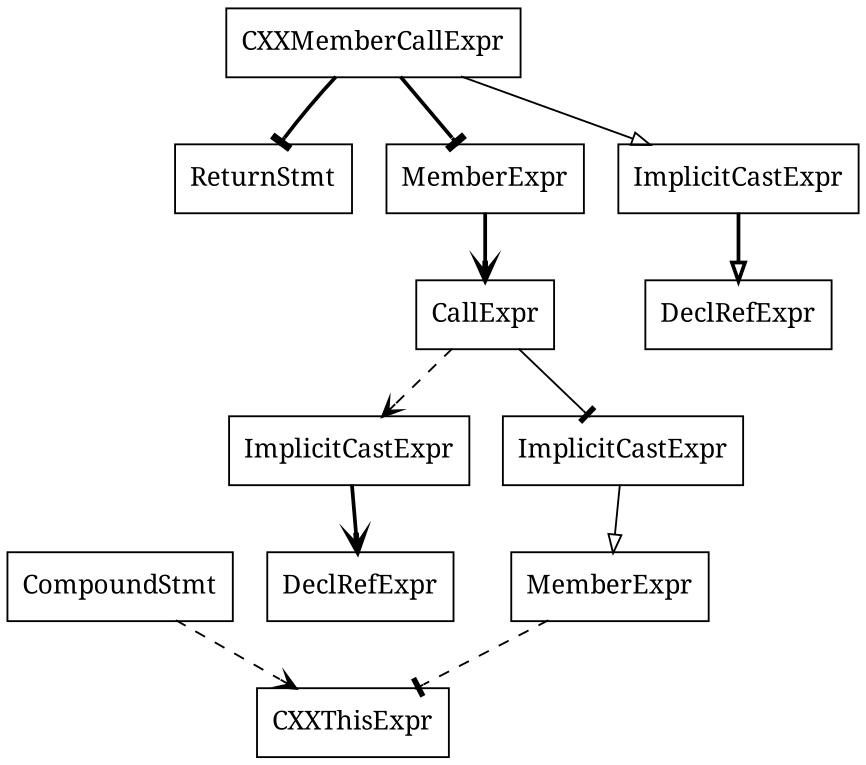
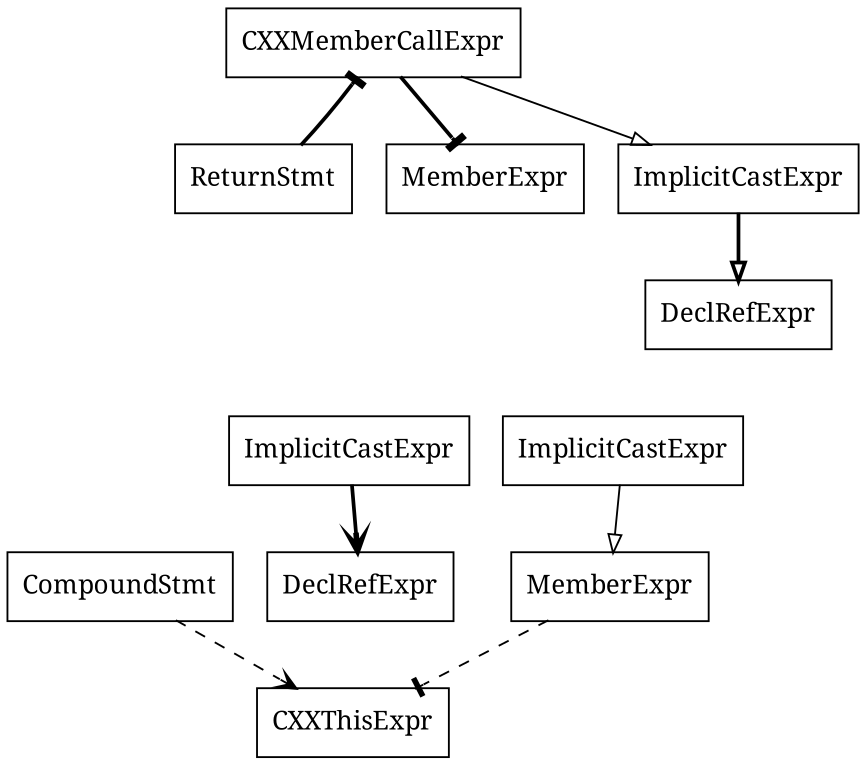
(309, 107) -> (327, 115)
(485, 315) -> none
